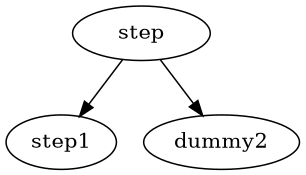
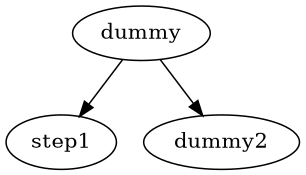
(141, 33) -> (141, 33)
